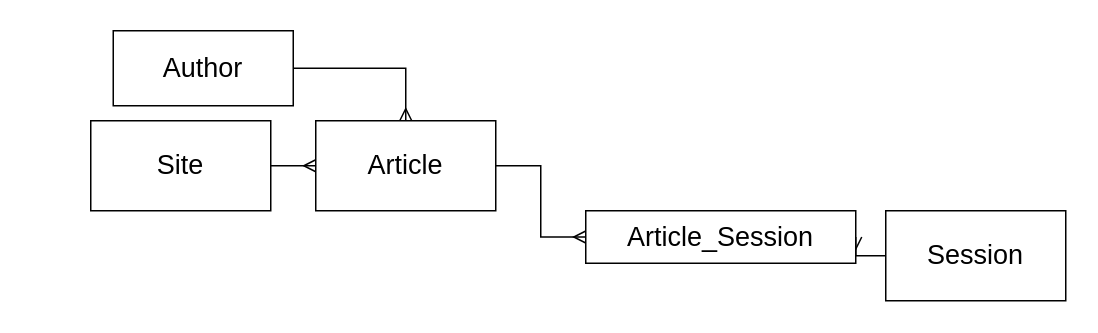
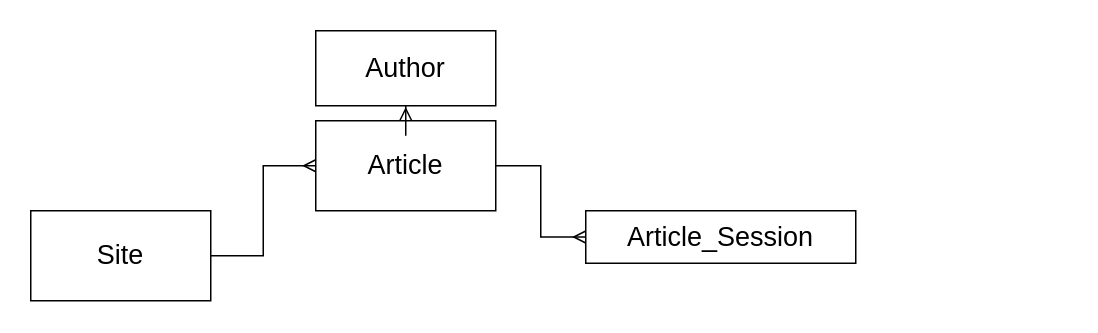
(203, 68) -> (406, 68)
(181, 166) -> (121, 256)
(864, 256) -> none
(976, 256) -> none
